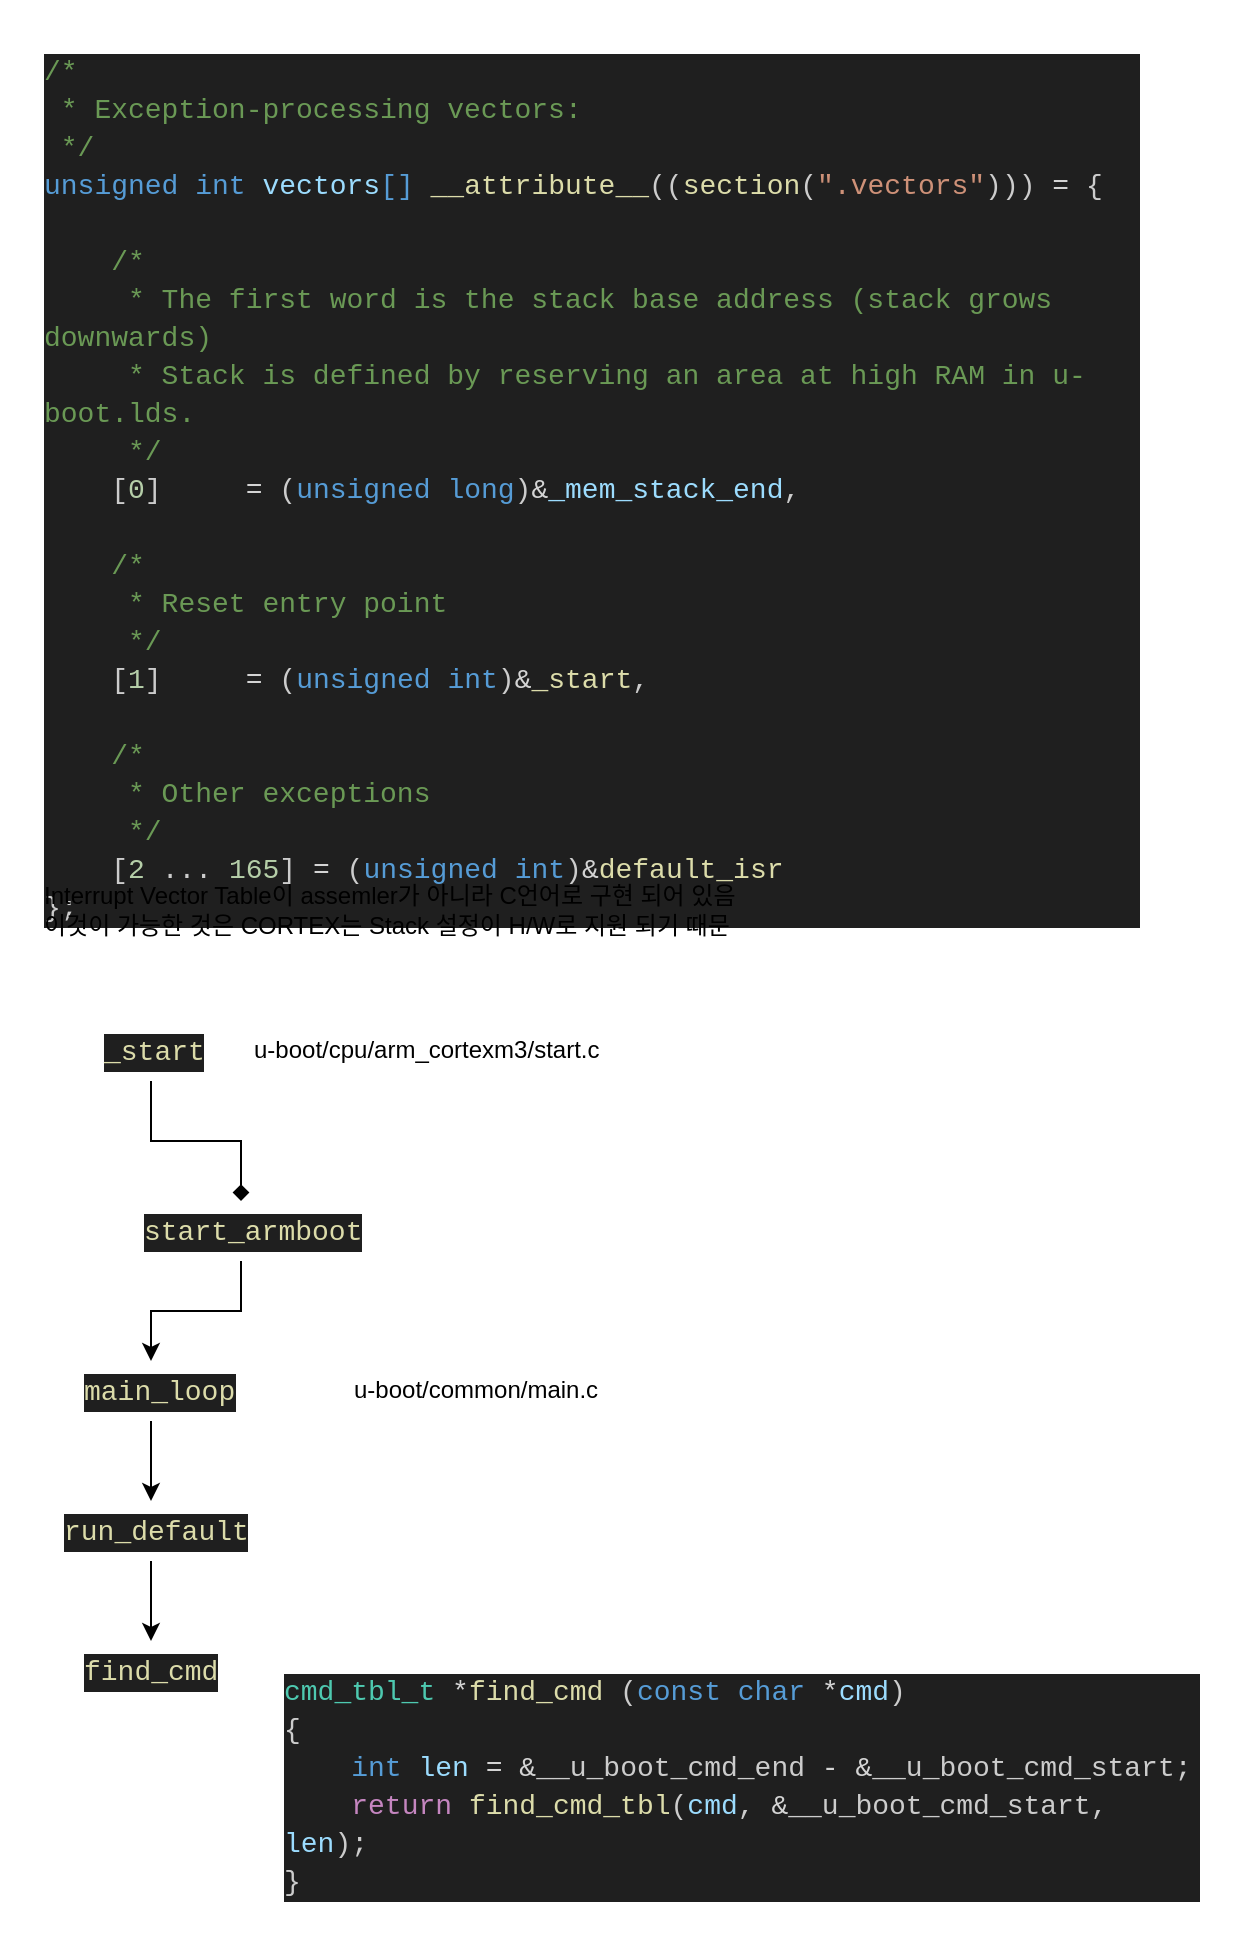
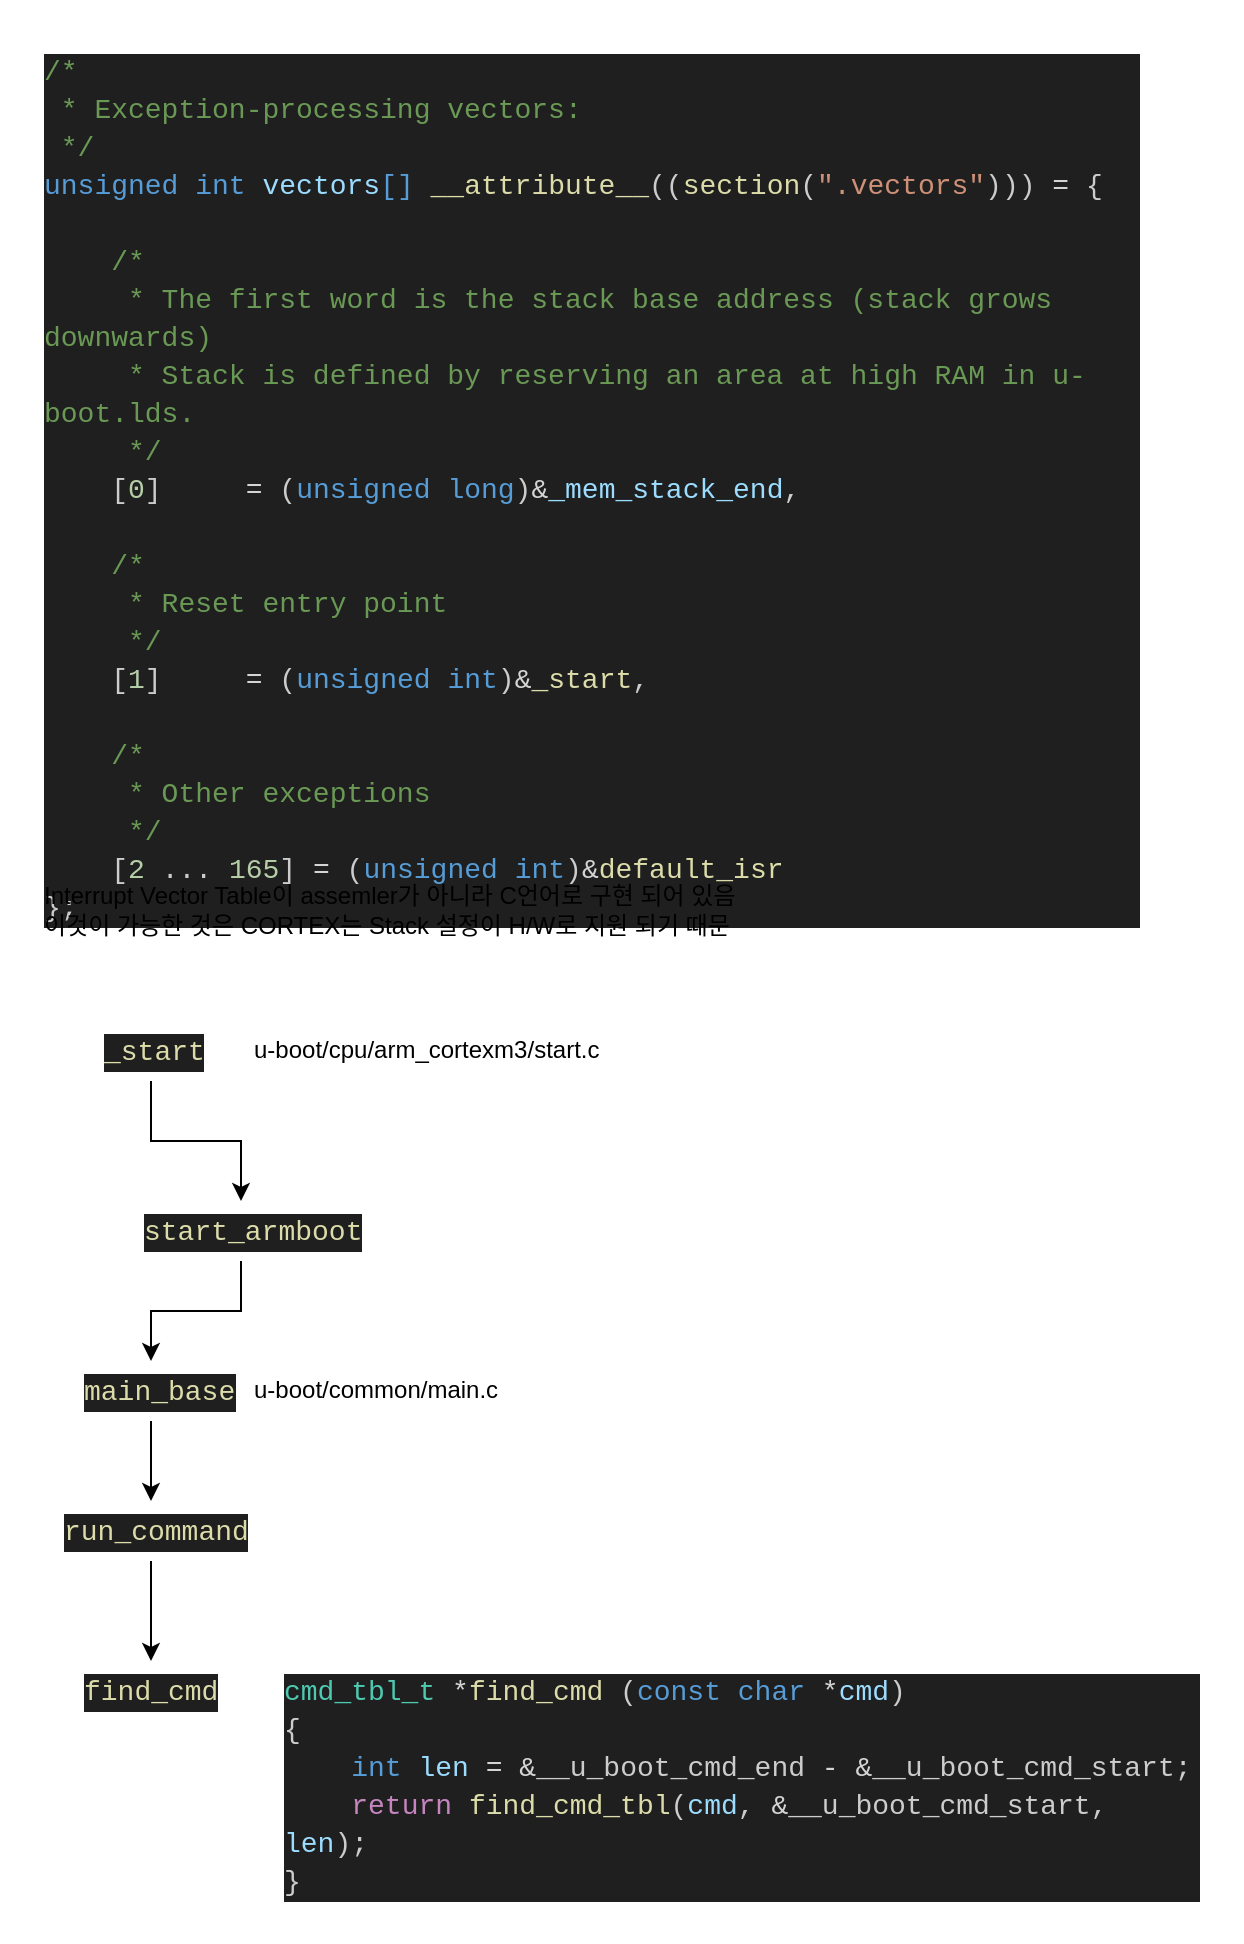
(241, 1185) -> (241, 1186)
(139, 1389) -> (142, 1389)
(491, 1391) -> (391, 1391)
(136, 1529) -> (139, 1529)
(151, 1671) -> (151, 1691)
